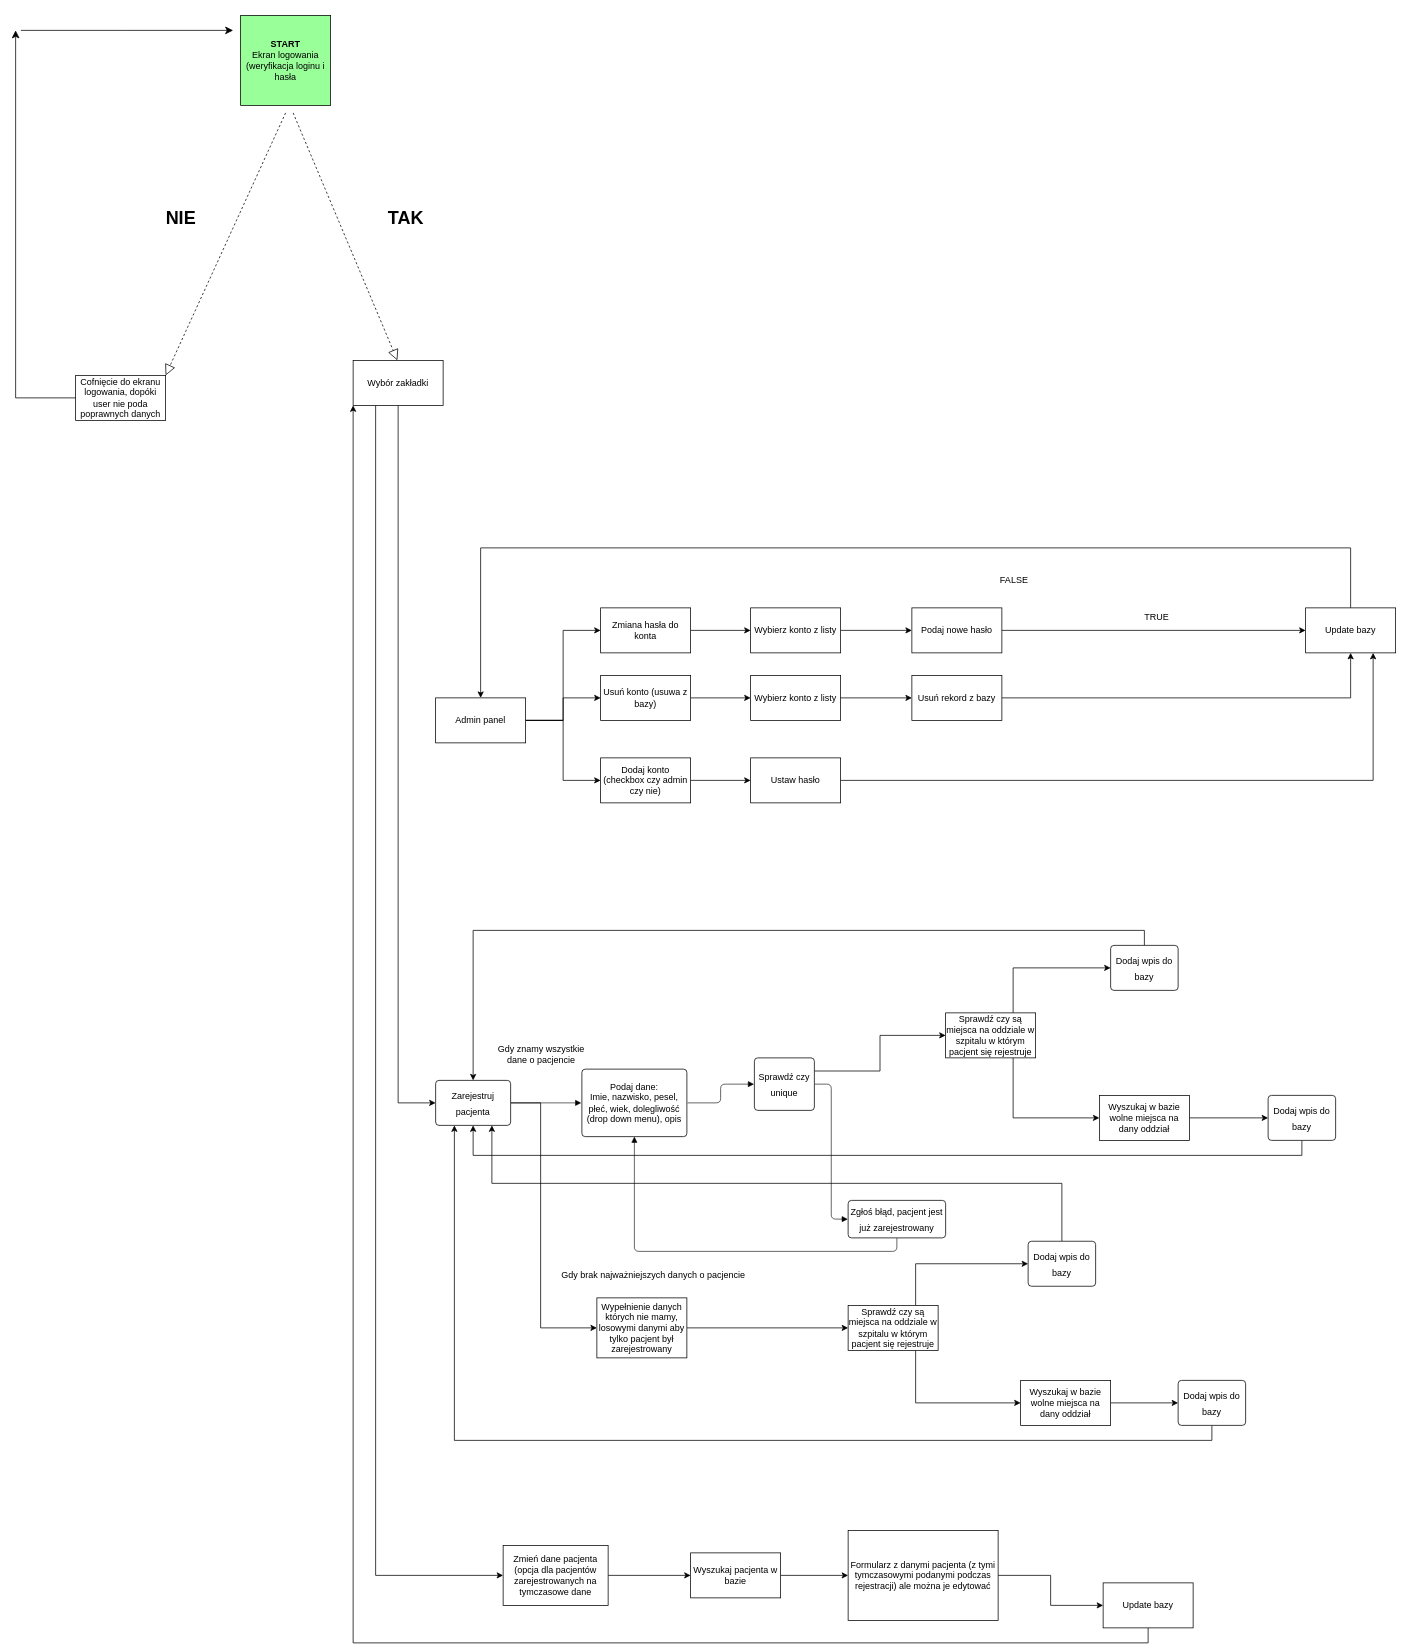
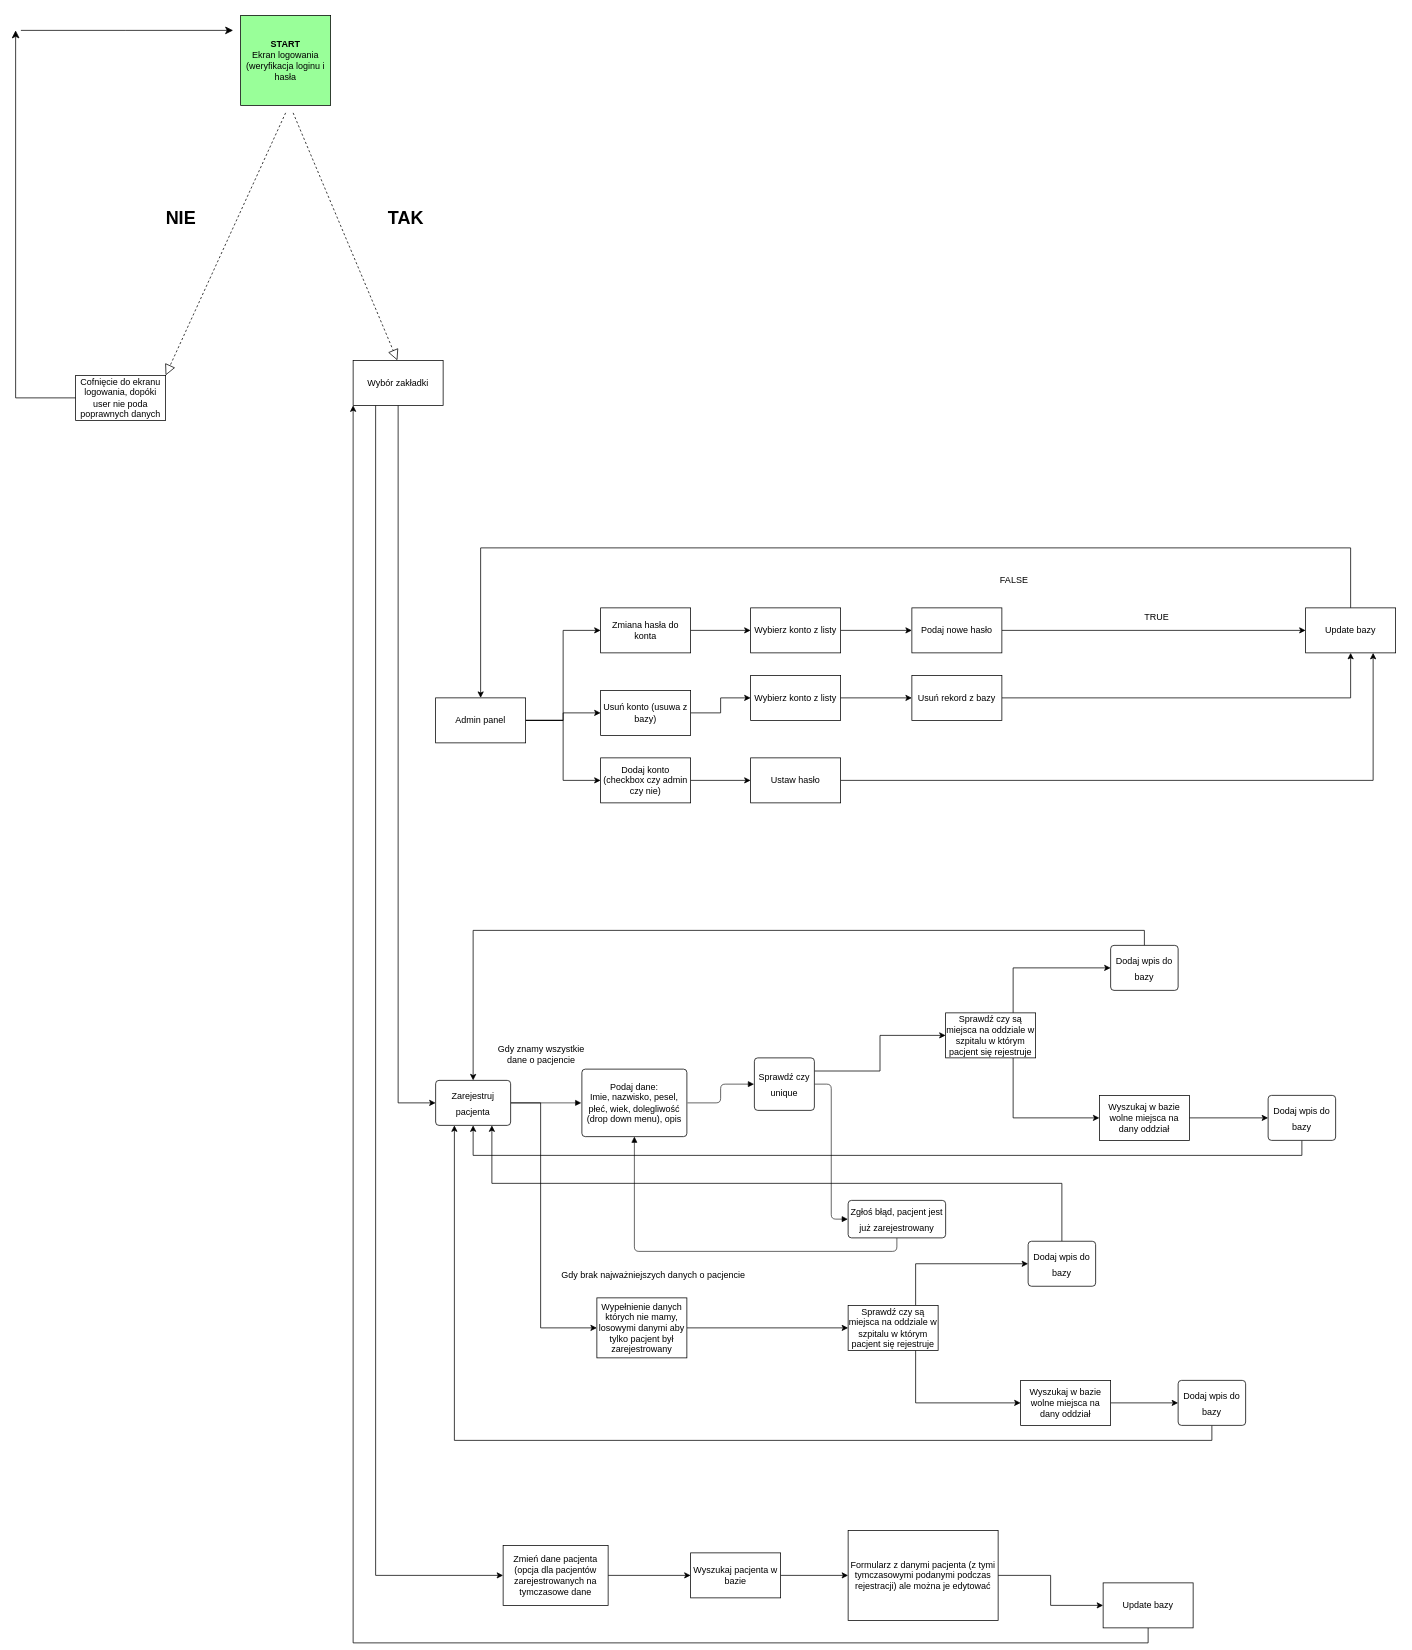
(645, 698) -> (645, 713)
